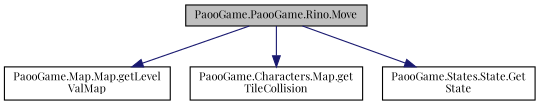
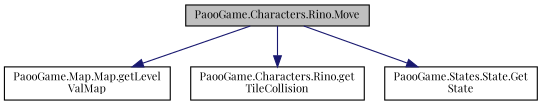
(276, 15) -> (277, 15)
(276, 83) -> (277, 83)
